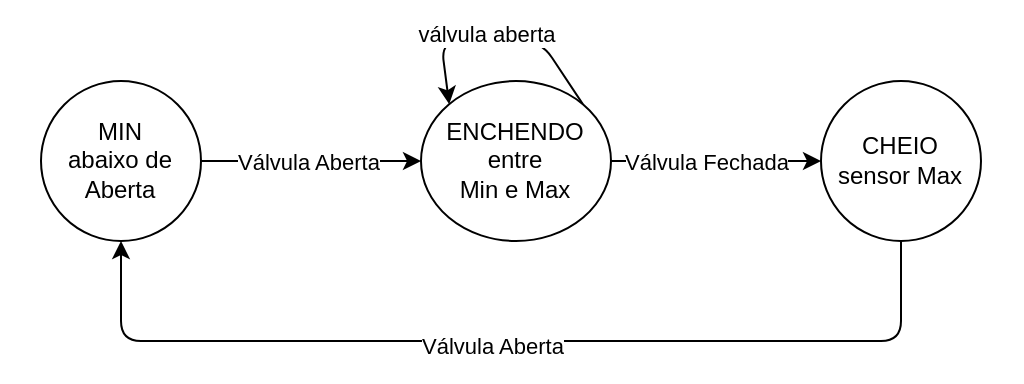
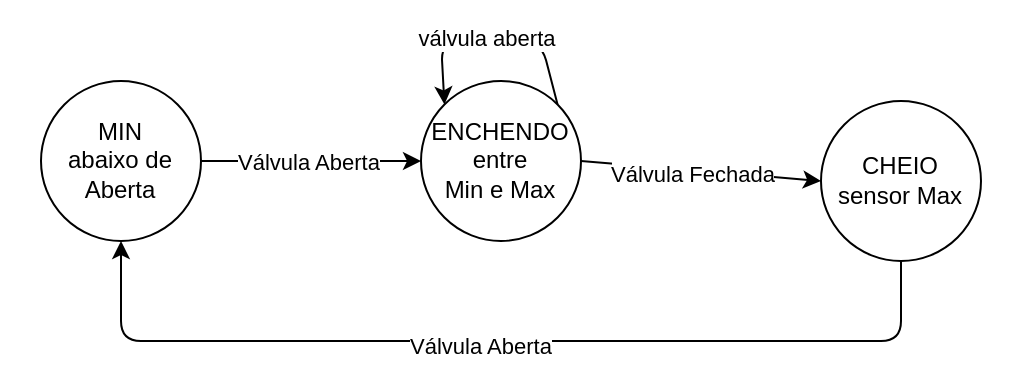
(516, 161) -> (501, 161)
(901, 161) -> (901, 181)
